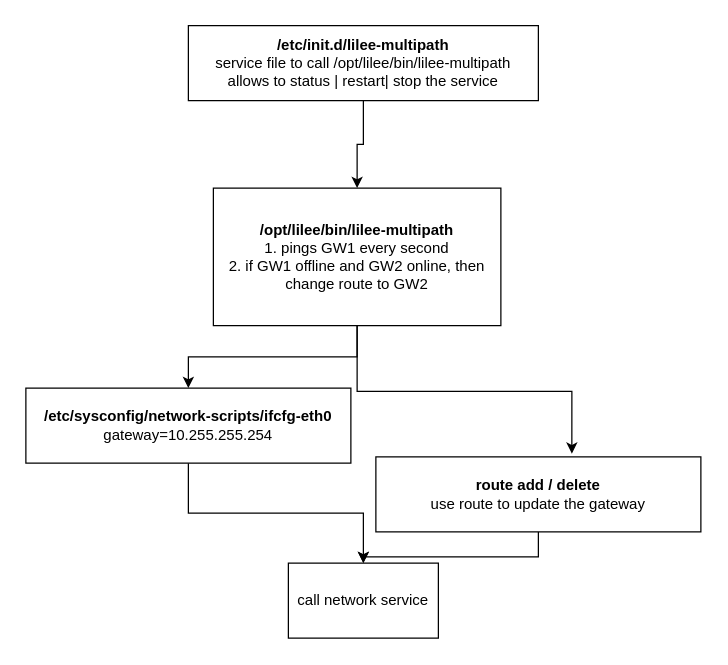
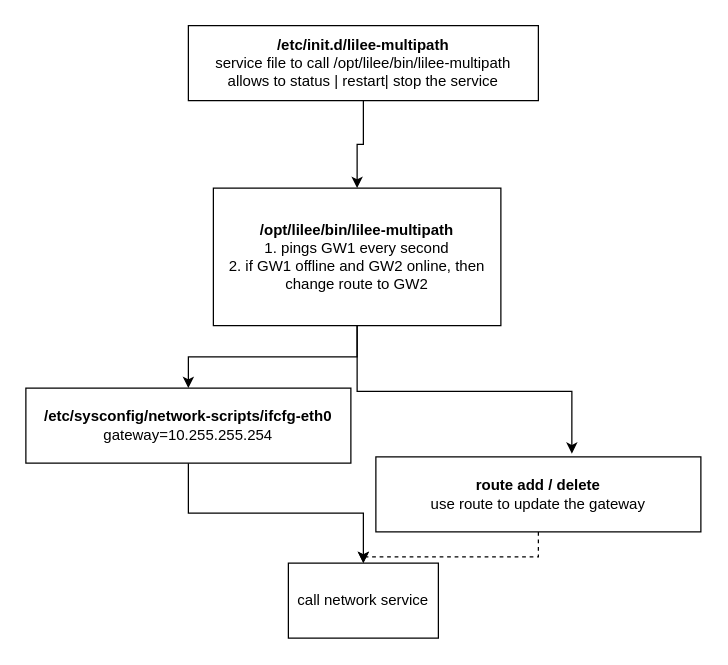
(464, 557) -> (464, 557)
